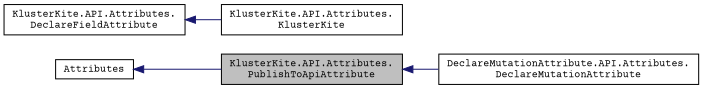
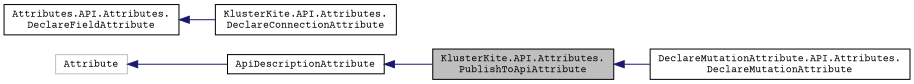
(95, 20) -> (92, 20)
(312, 20) -> (306, 20)
none -> (92, 64)
(95, 69) -> (306, 64)
